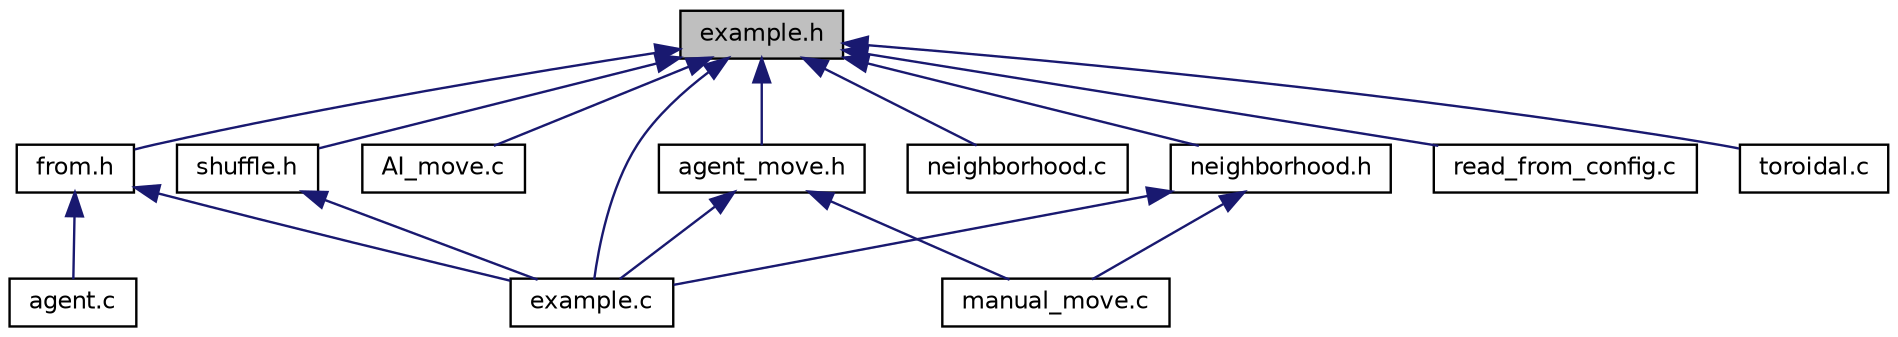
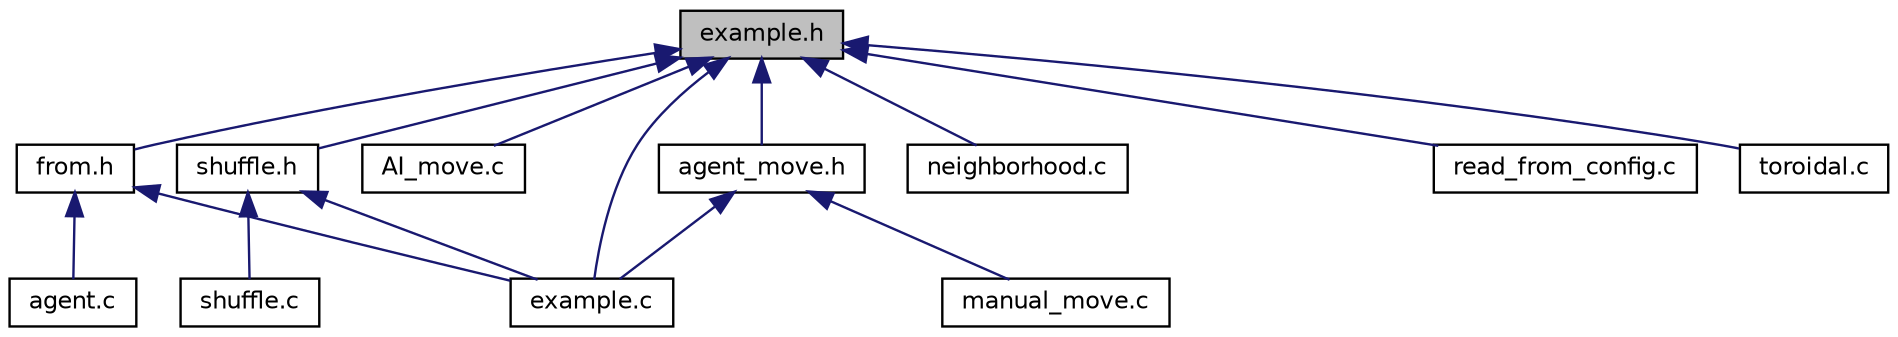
(1281, 169) -> none
none -> (250, 303)
